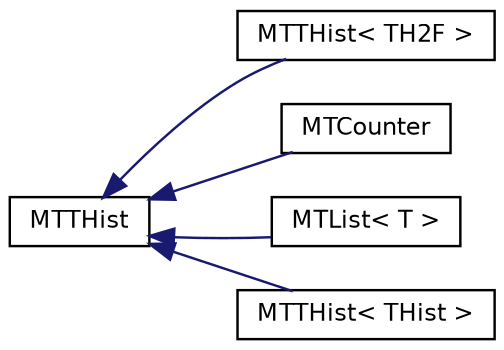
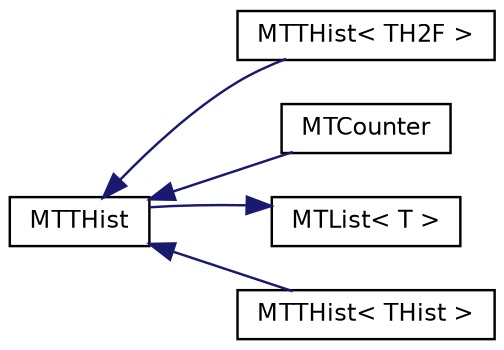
(223, 238) -> (198, 205)
